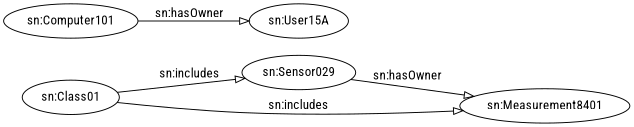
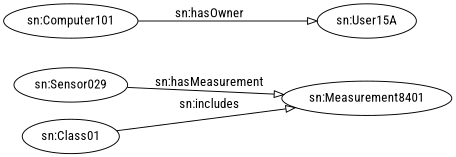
(408, 76) -> (210, 83)
(176, 86) -> none
